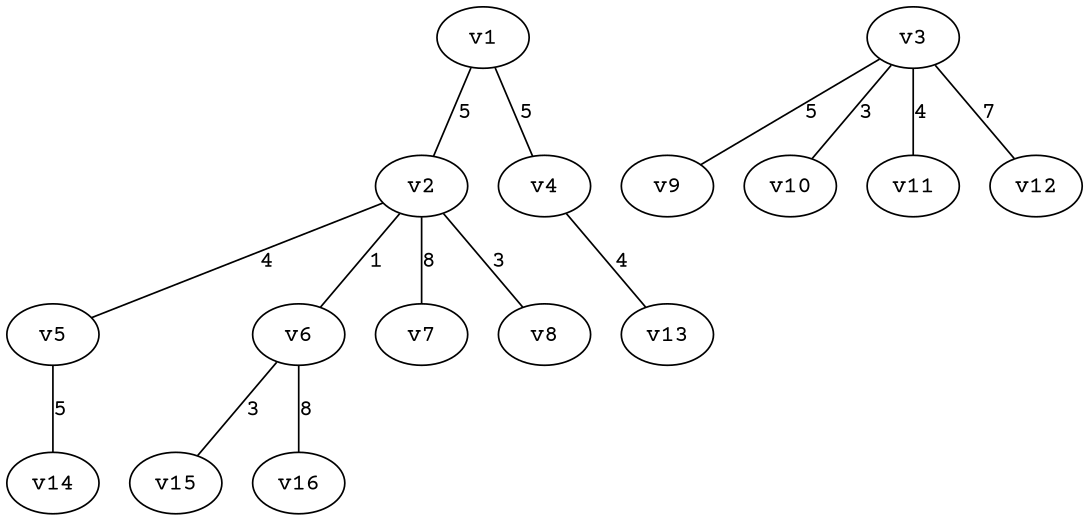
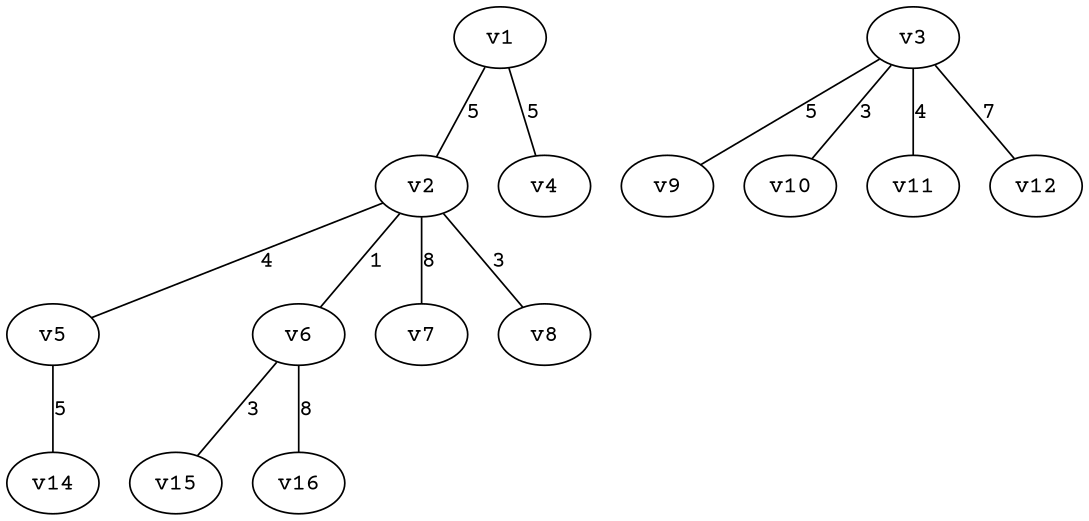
(667, 335) -> none
